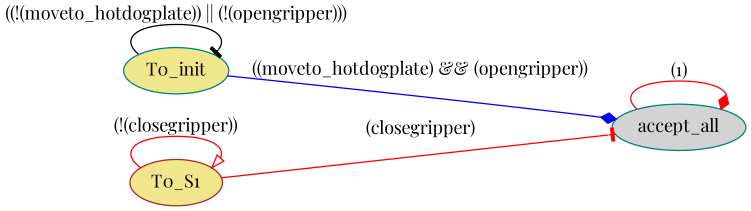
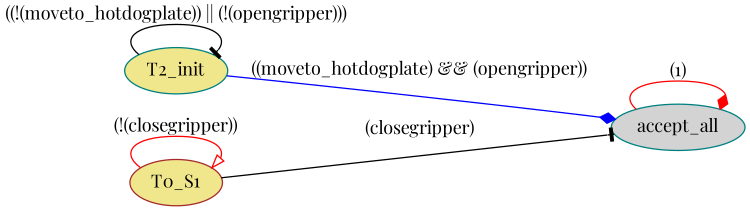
(176, 71) -> (176, 71)
(415, 156) -> (414, 156)
